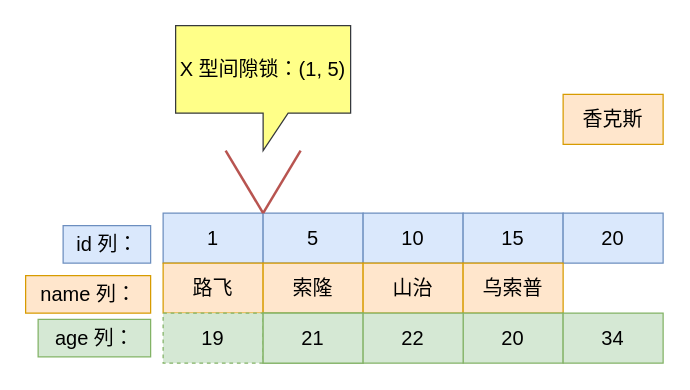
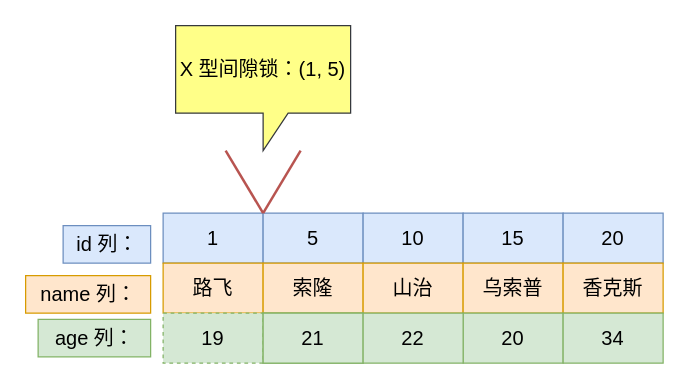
(613, 119) -> (613, 288)
